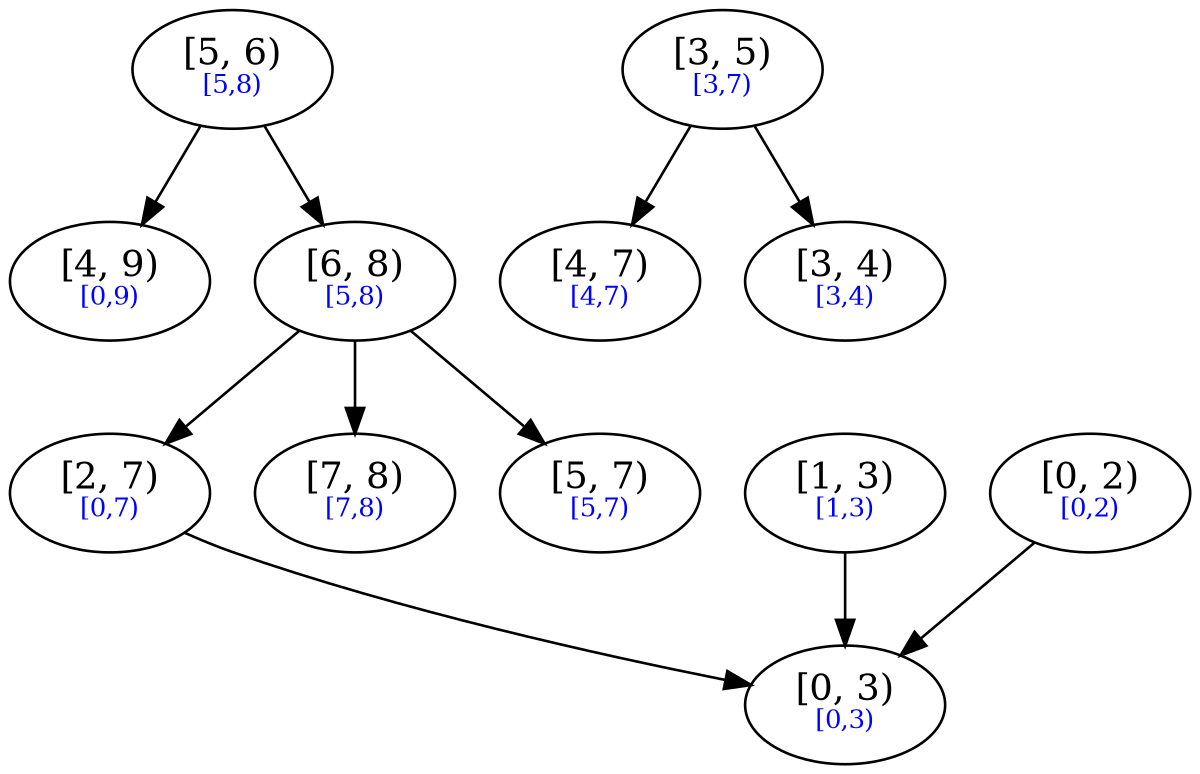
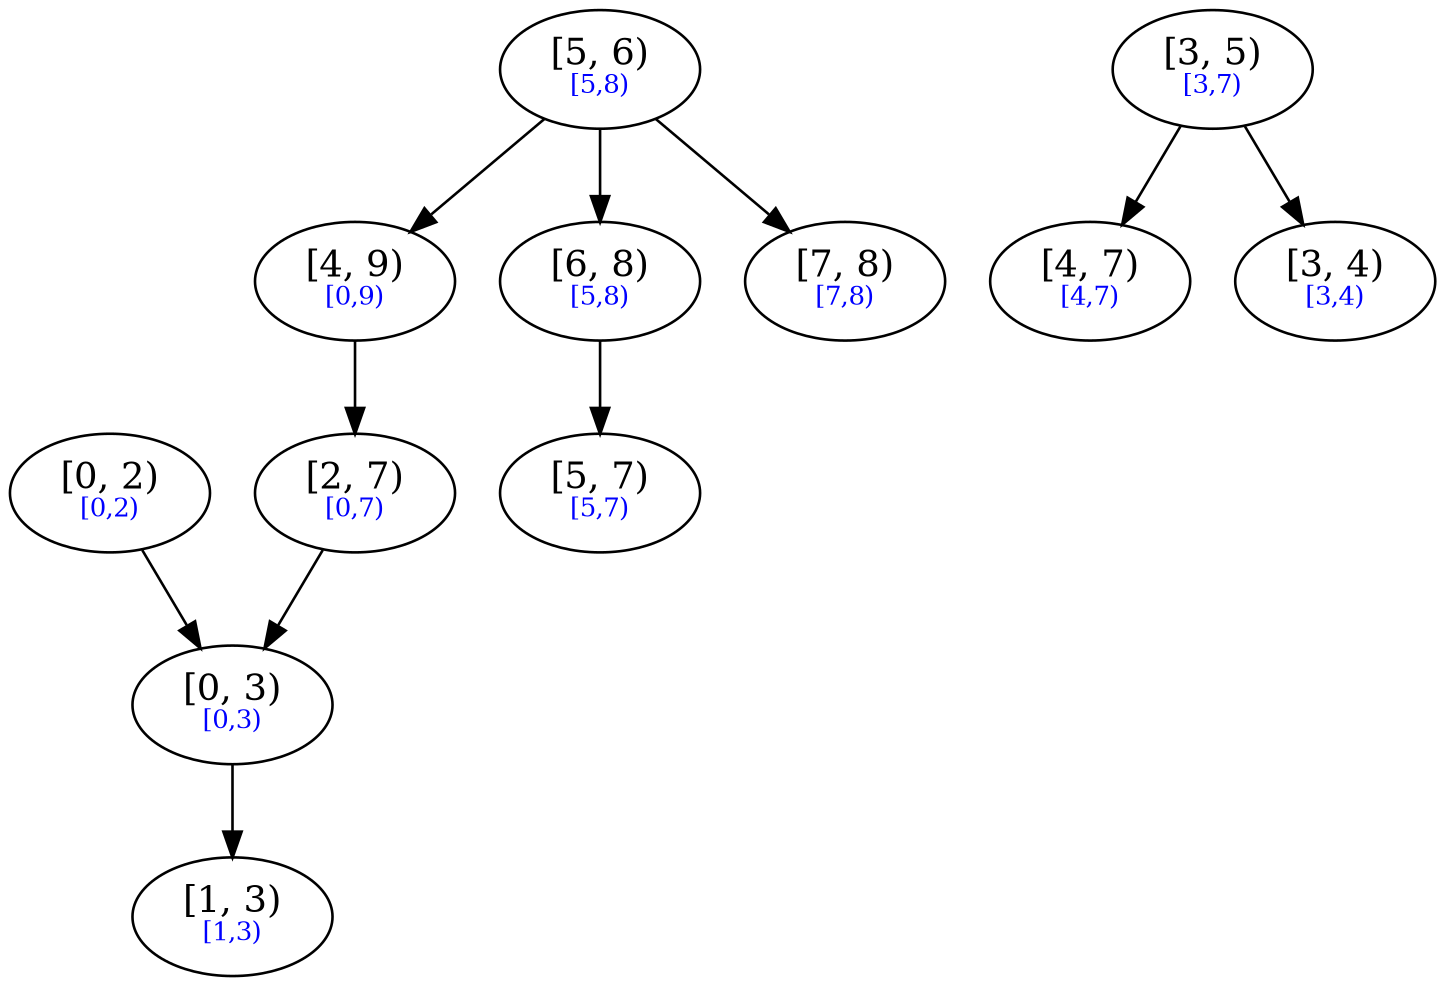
(355, 374) -> (712, 167)
(243, 379) -> (355, 374)
(845, 586) -> (232, 798)
